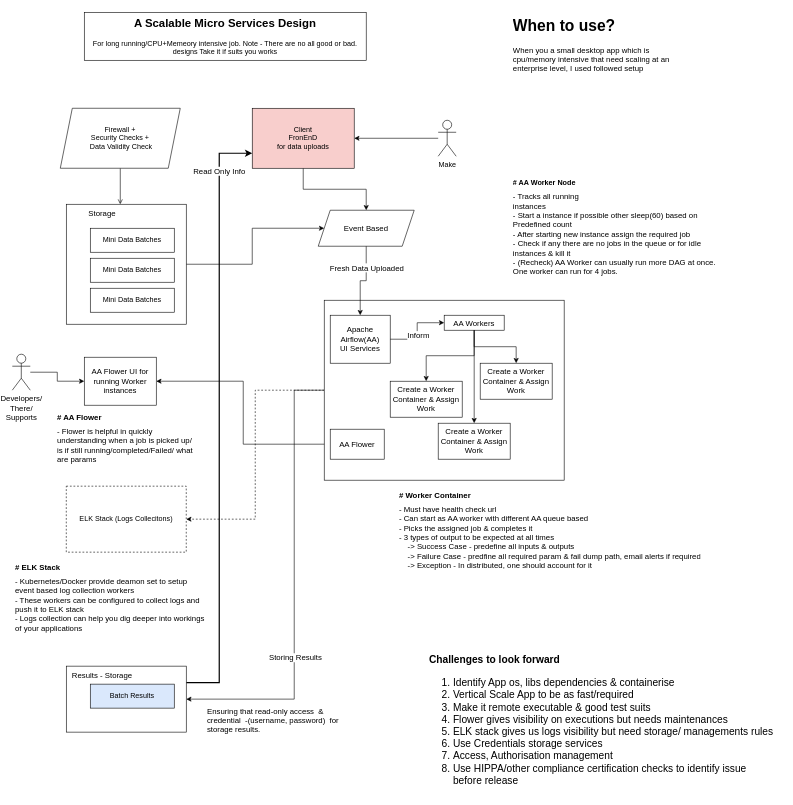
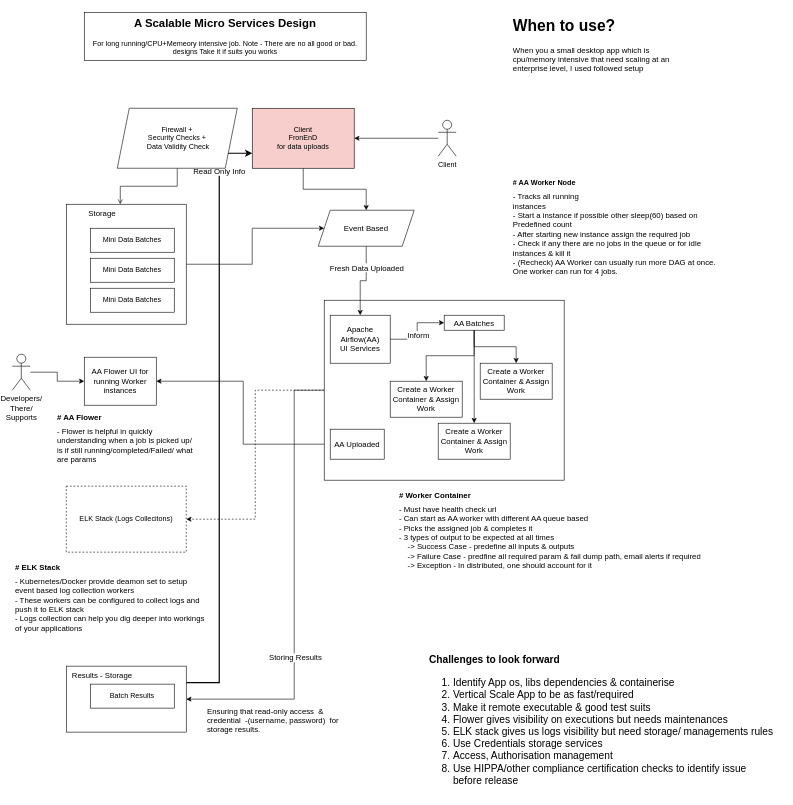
(120, 138) -> (177, 138)
(448, 165) -> (448, 165)
(474, 323) -> (474, 323)
(357, 444) -> (357, 444)
(132, 696) -> (132, 696)
